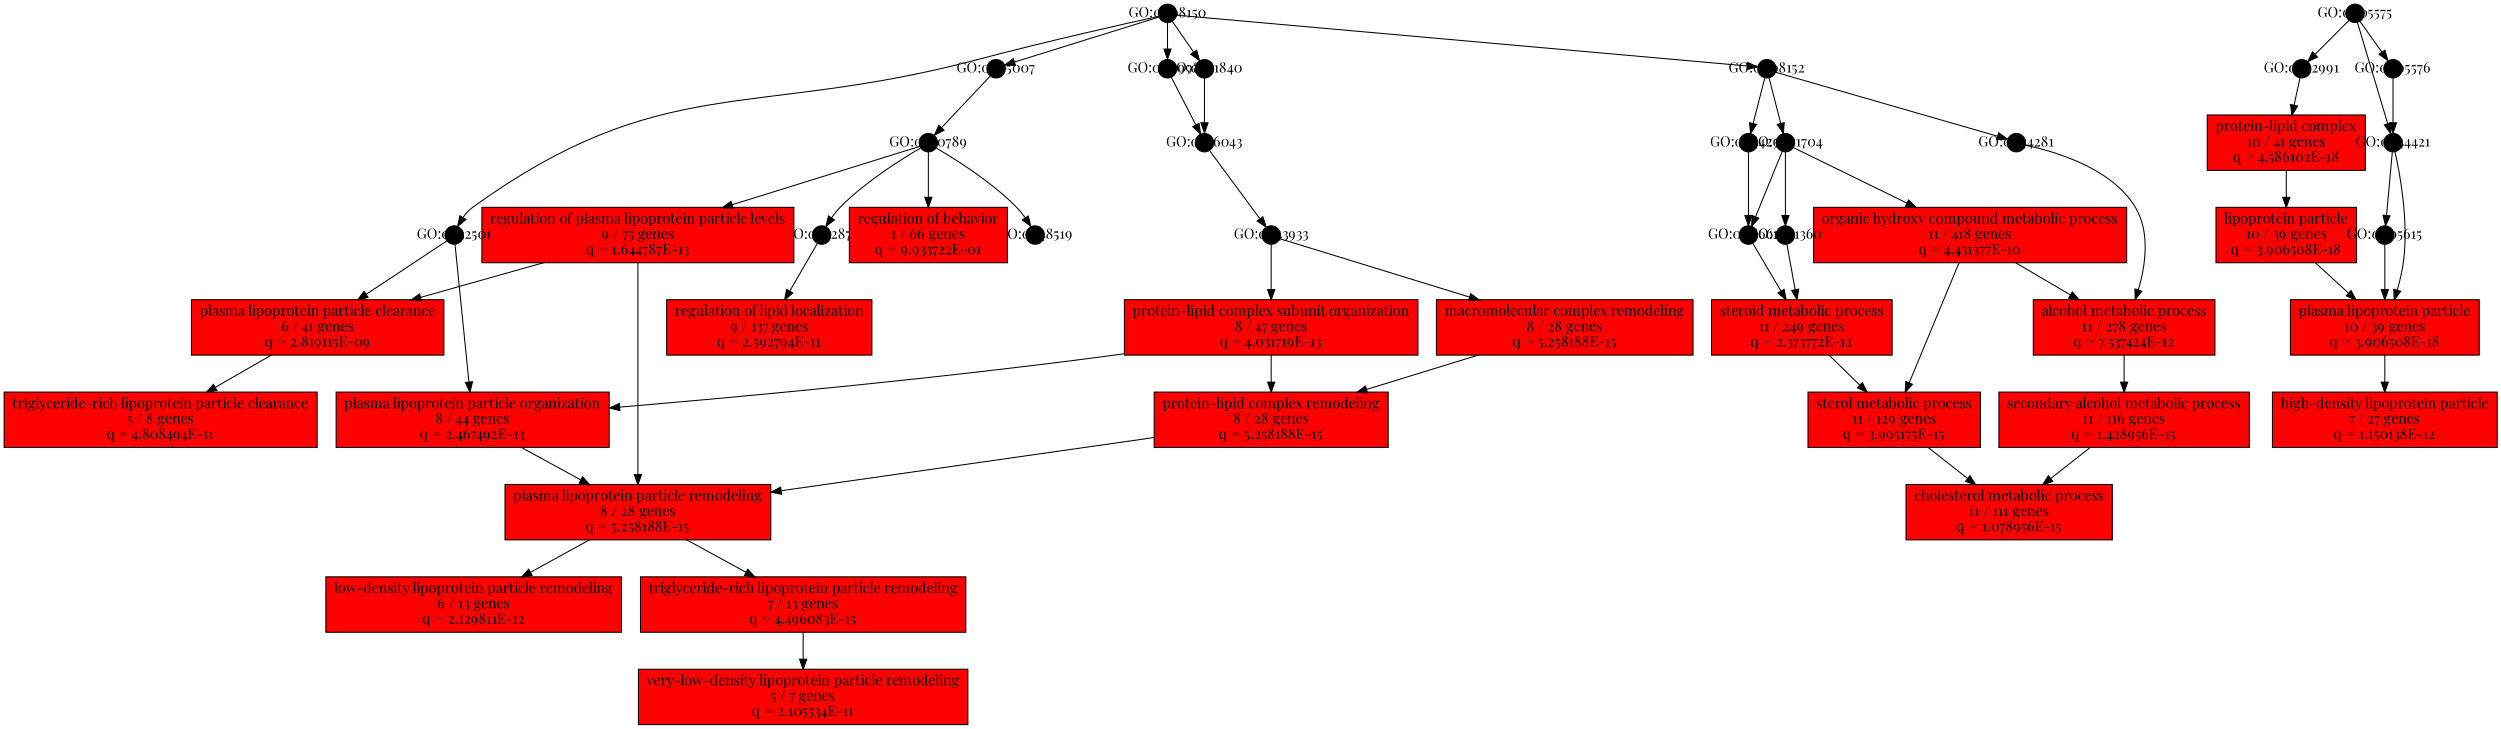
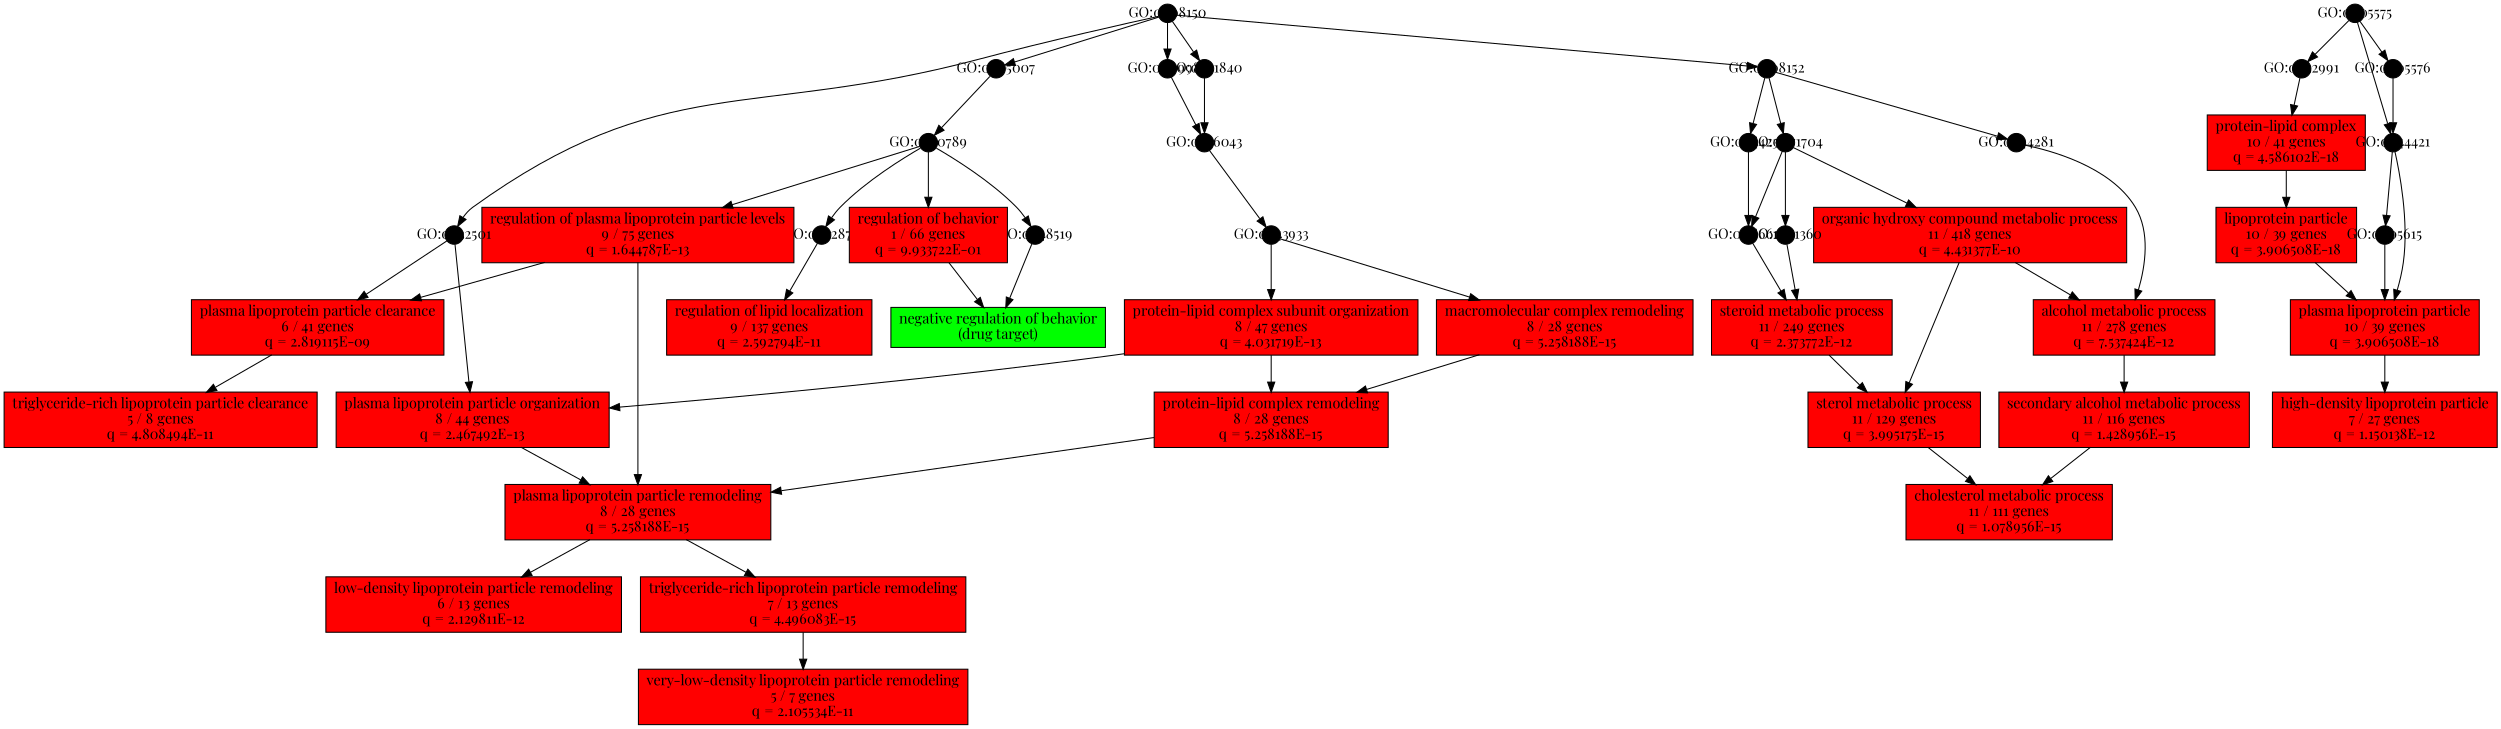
none -> (998, 327)
